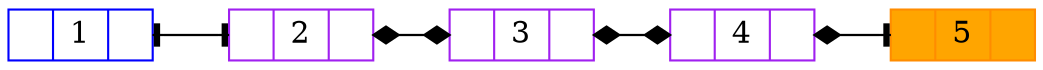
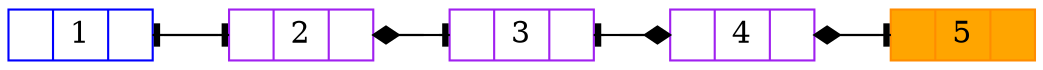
(386, 35) -> (386, 35)
(658, 35) -> (658, 35)
